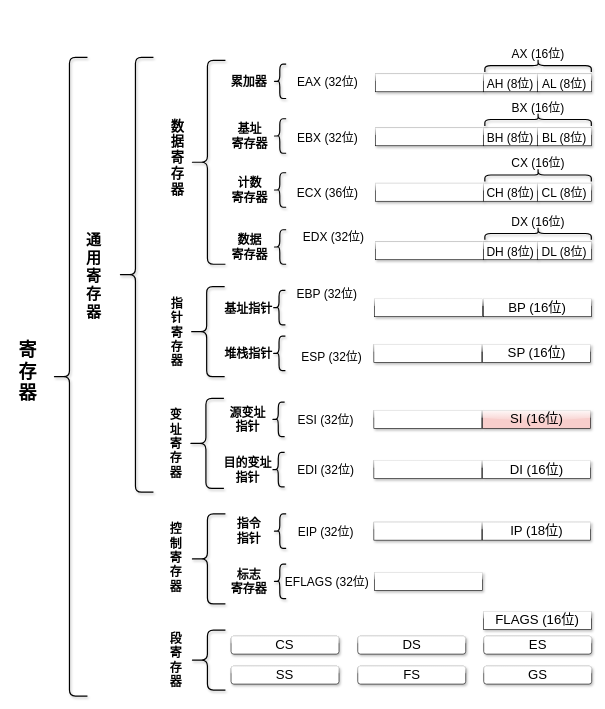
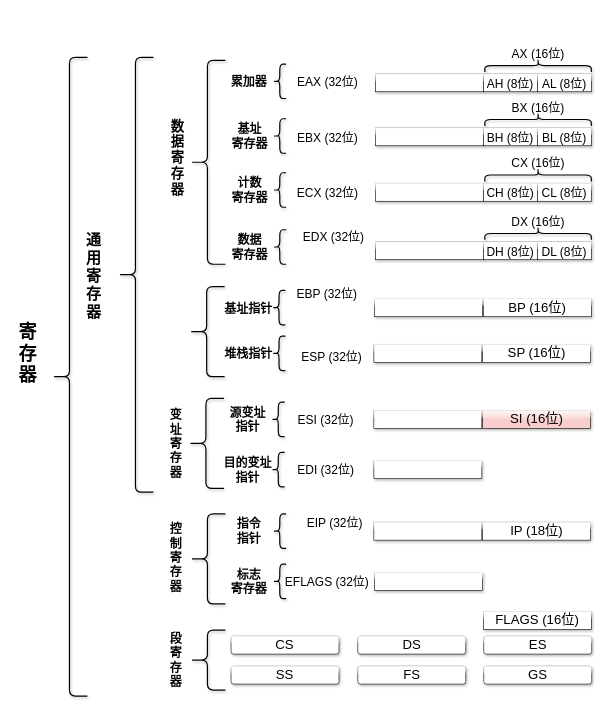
(328, 192) -> (328, 192)
(177, 332) -> none
(27, 372) -> (27, 354)
(537, 470) -> none
(326, 531) -> (335, 522)
